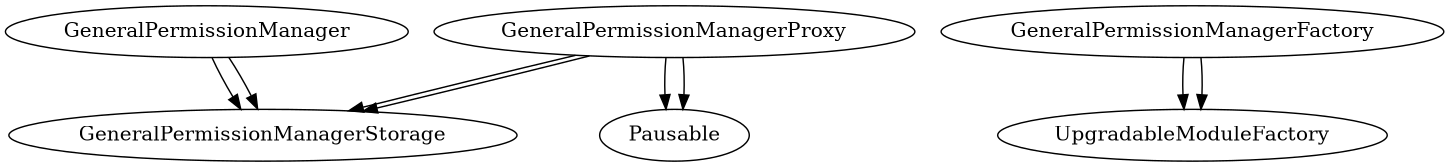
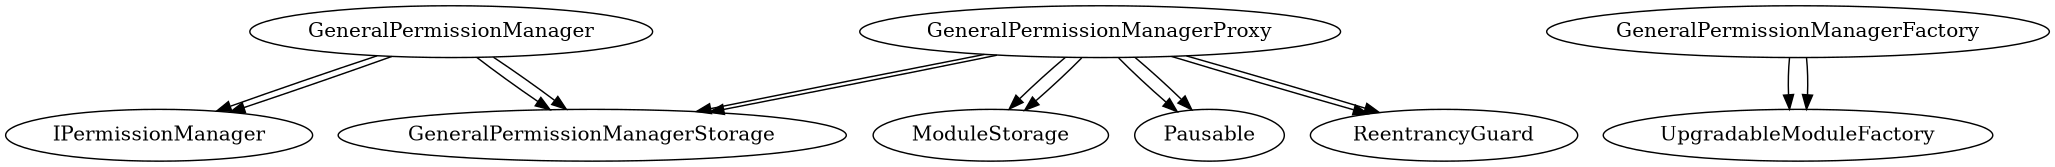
none -> (159, 135)
none -> (991, 135)
none -> (1444, 135)
